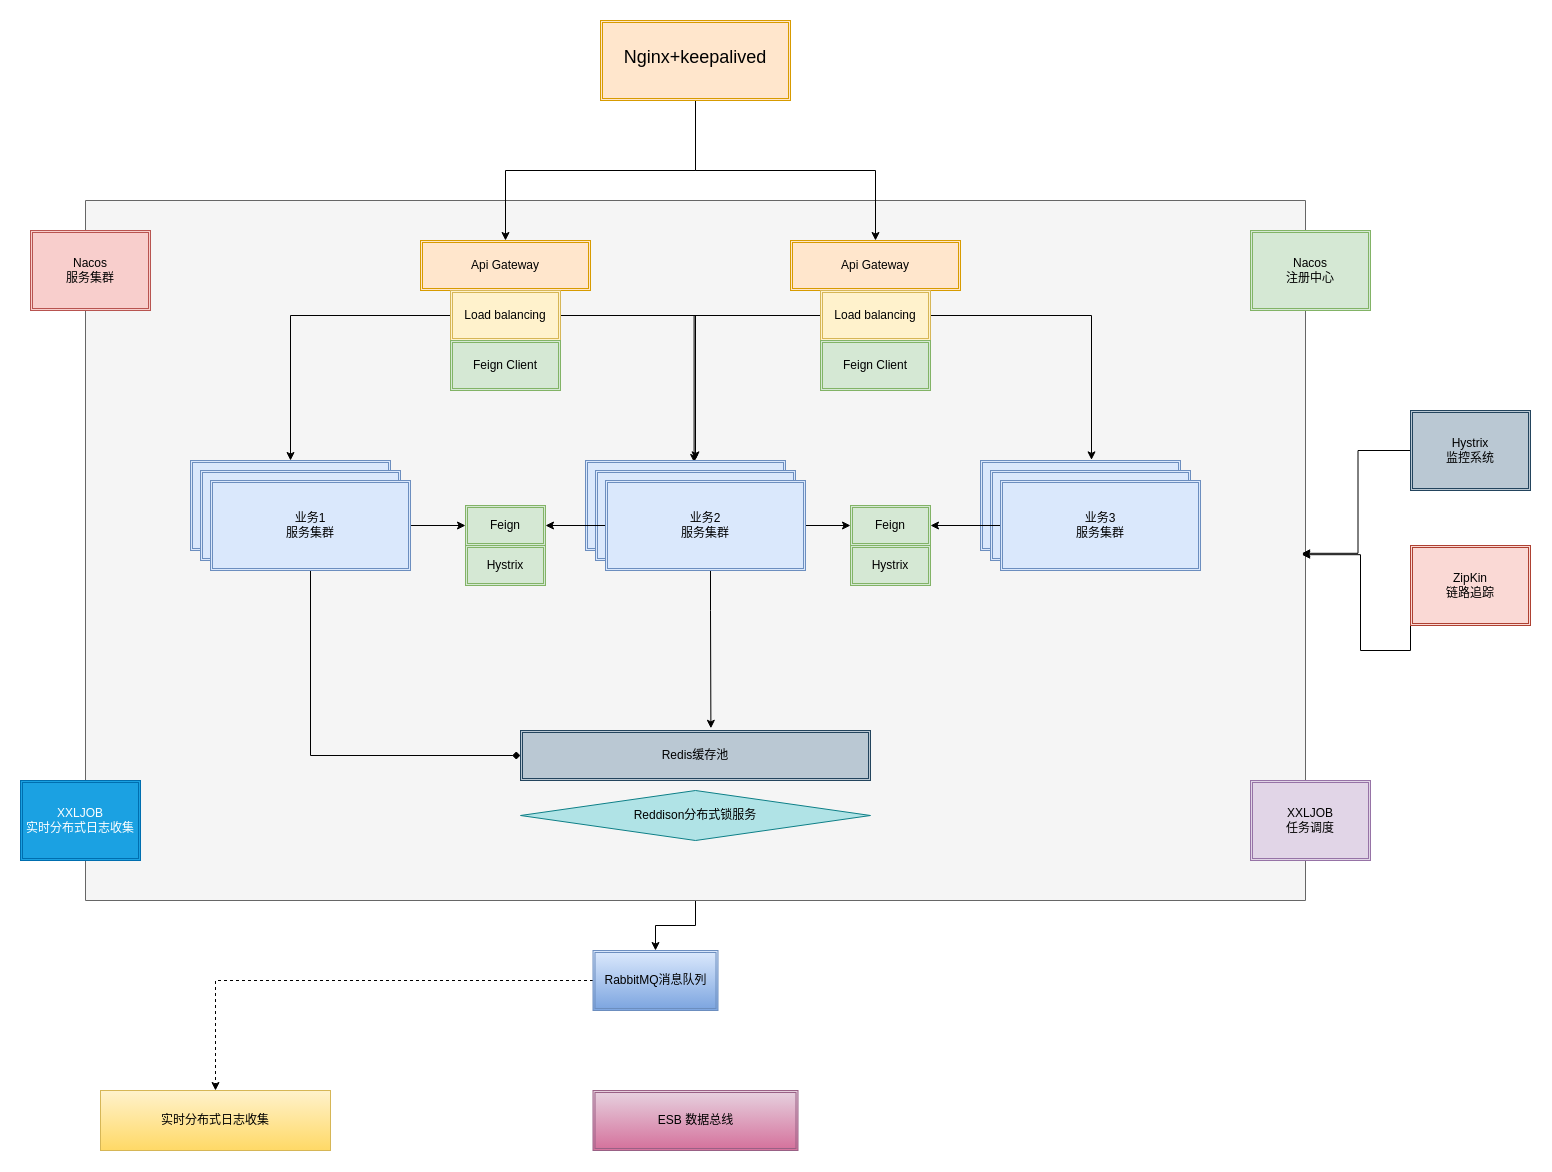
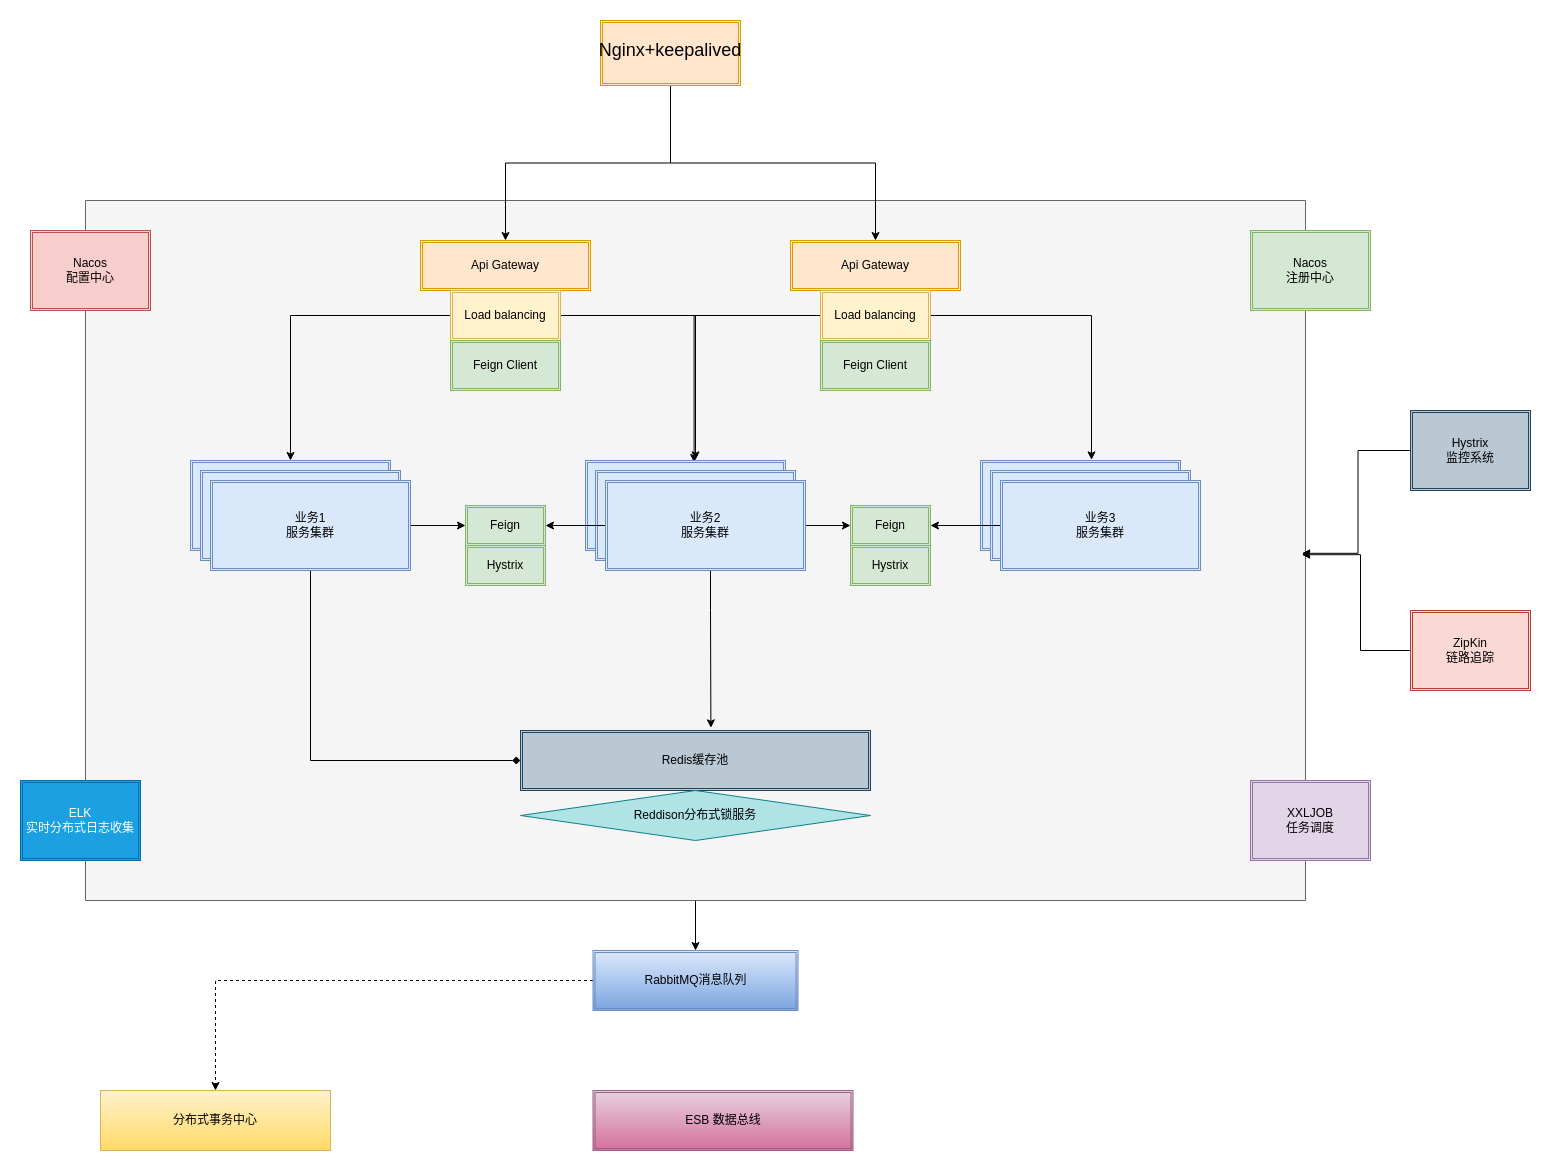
(696, 61) -> (671, 53)
(91, 271) -> (91, 271)
(1471, 586) -> (1471, 651)
(696, 756) -> (696, 761)
(81, 821) -> (81, 821)
(656, 981) -> (696, 981)
(216, 1121) -> (216, 1121)
(696, 1121) -> (723, 1121)
